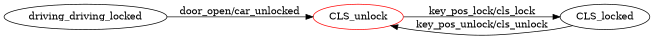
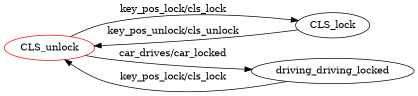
(240, 12) -> (173, 77)
(605, 17) -> (333, 25)
none -> (165, 65)
